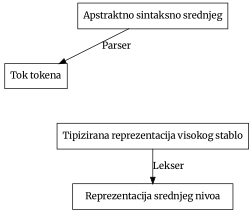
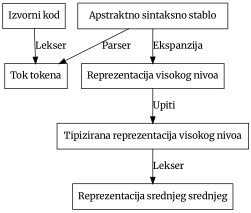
none -> (34, 16)
(153, 16) -> (153, 16)
none -> (153, 76)
(153, 136) -> (153, 136)
(153, 197) -> (153, 197)
